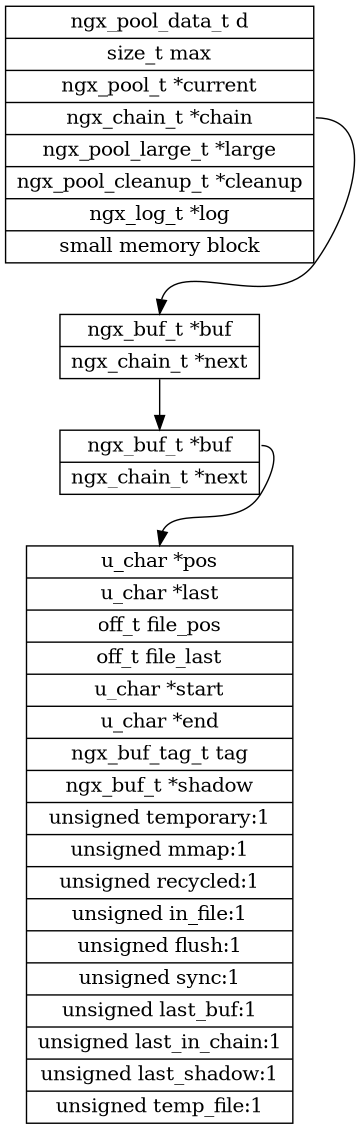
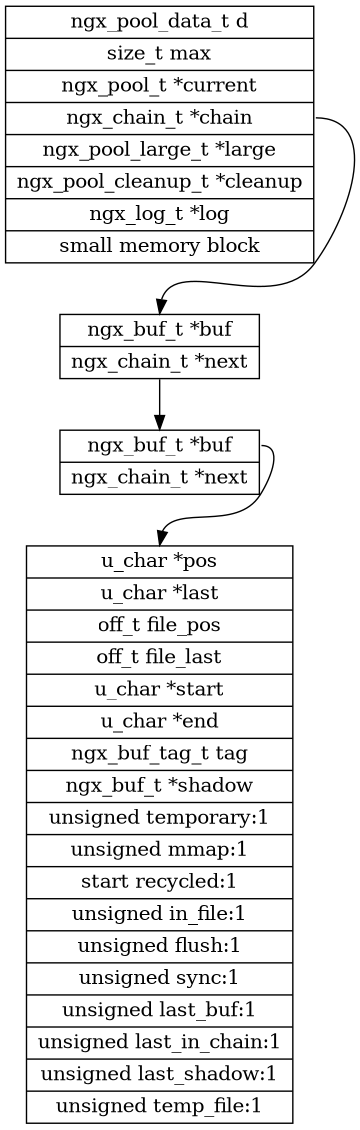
(160, 882) -> (160, 882)
